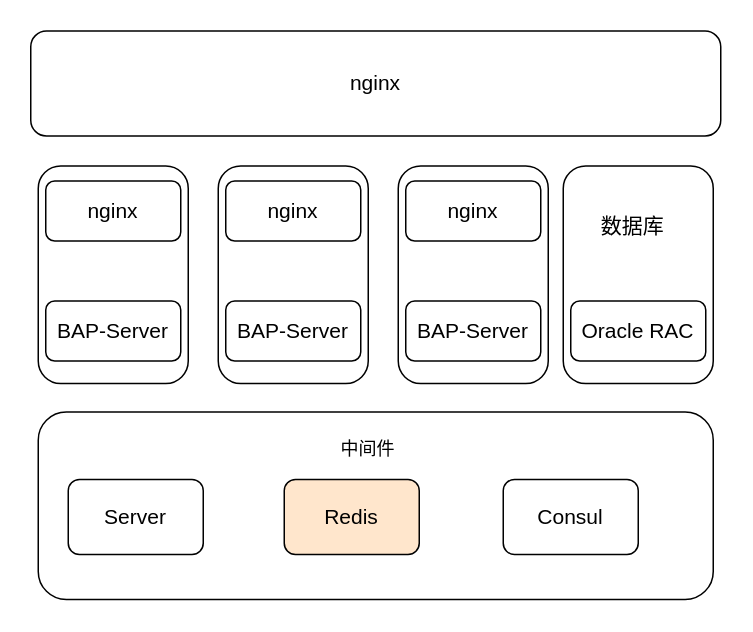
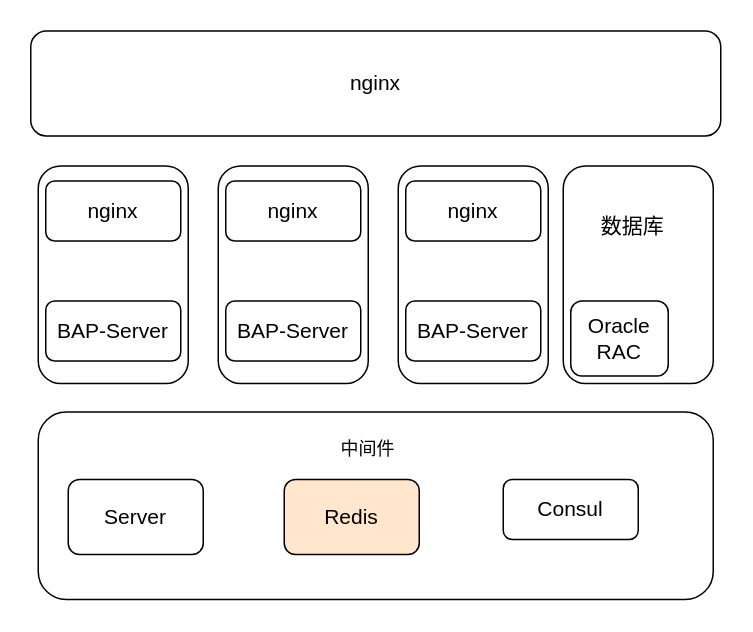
(638, 331) -> (620, 338)
(571, 517) -> (571, 509)
